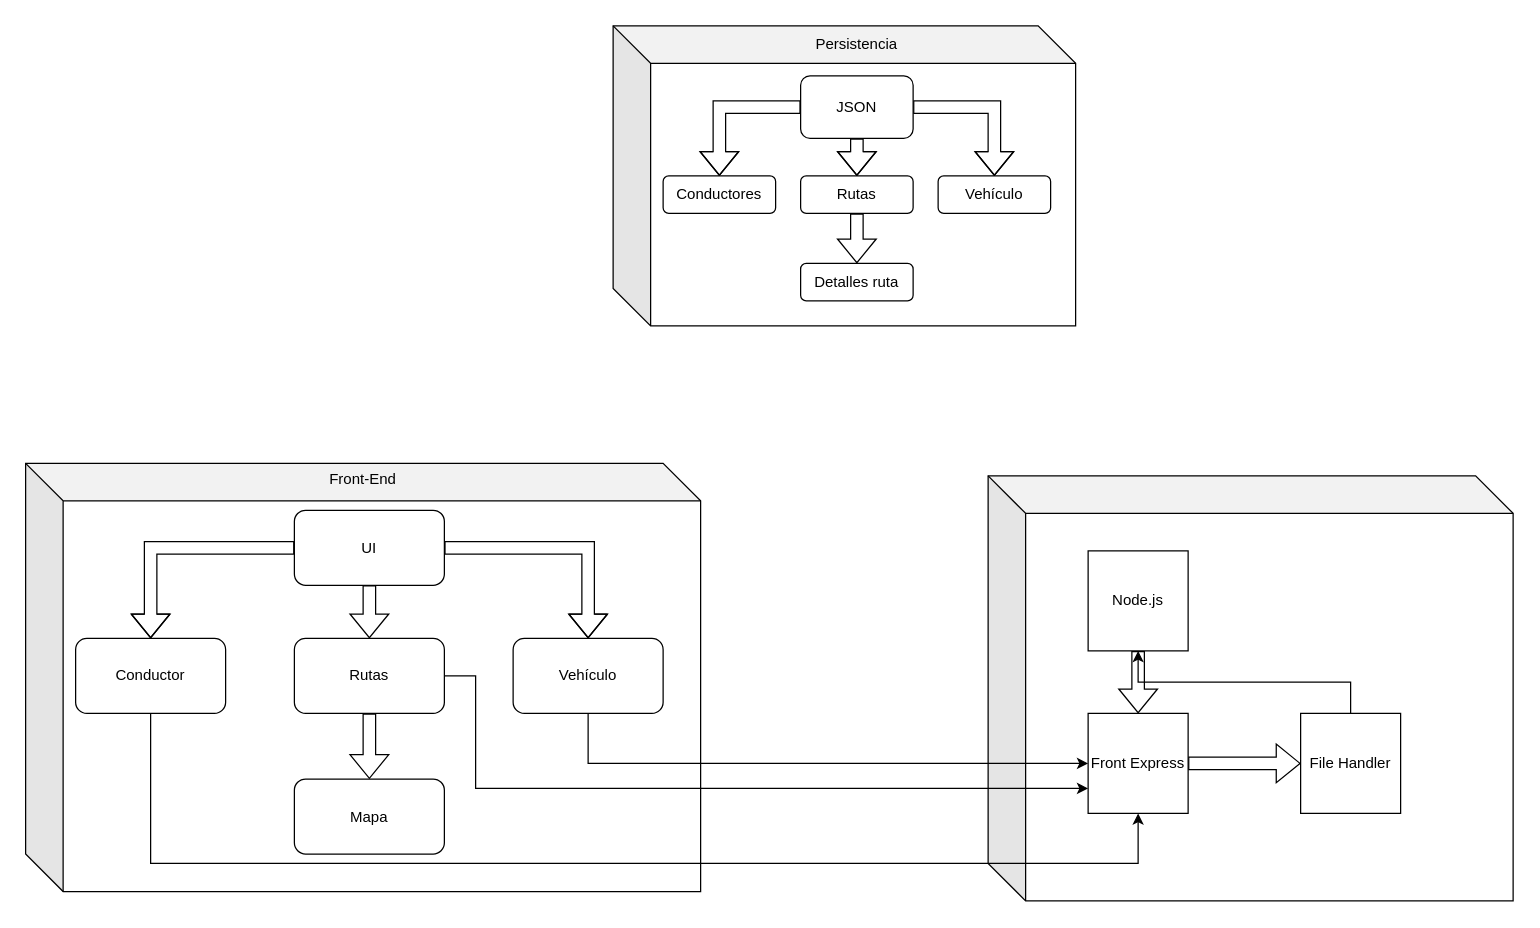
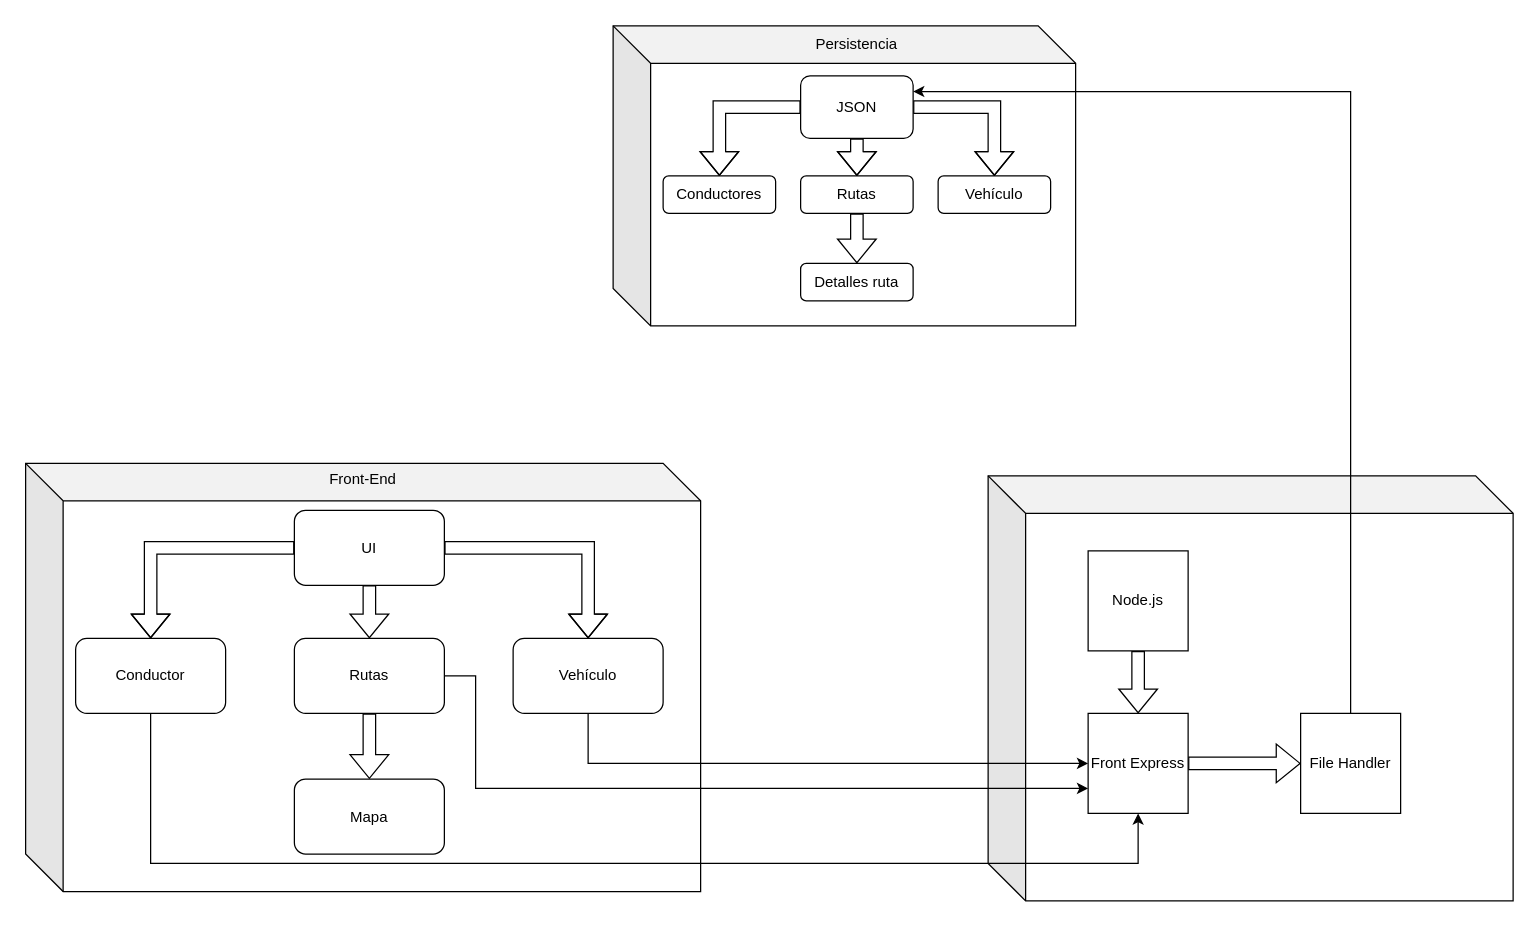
(1234, 682) -> (1351, 173)
